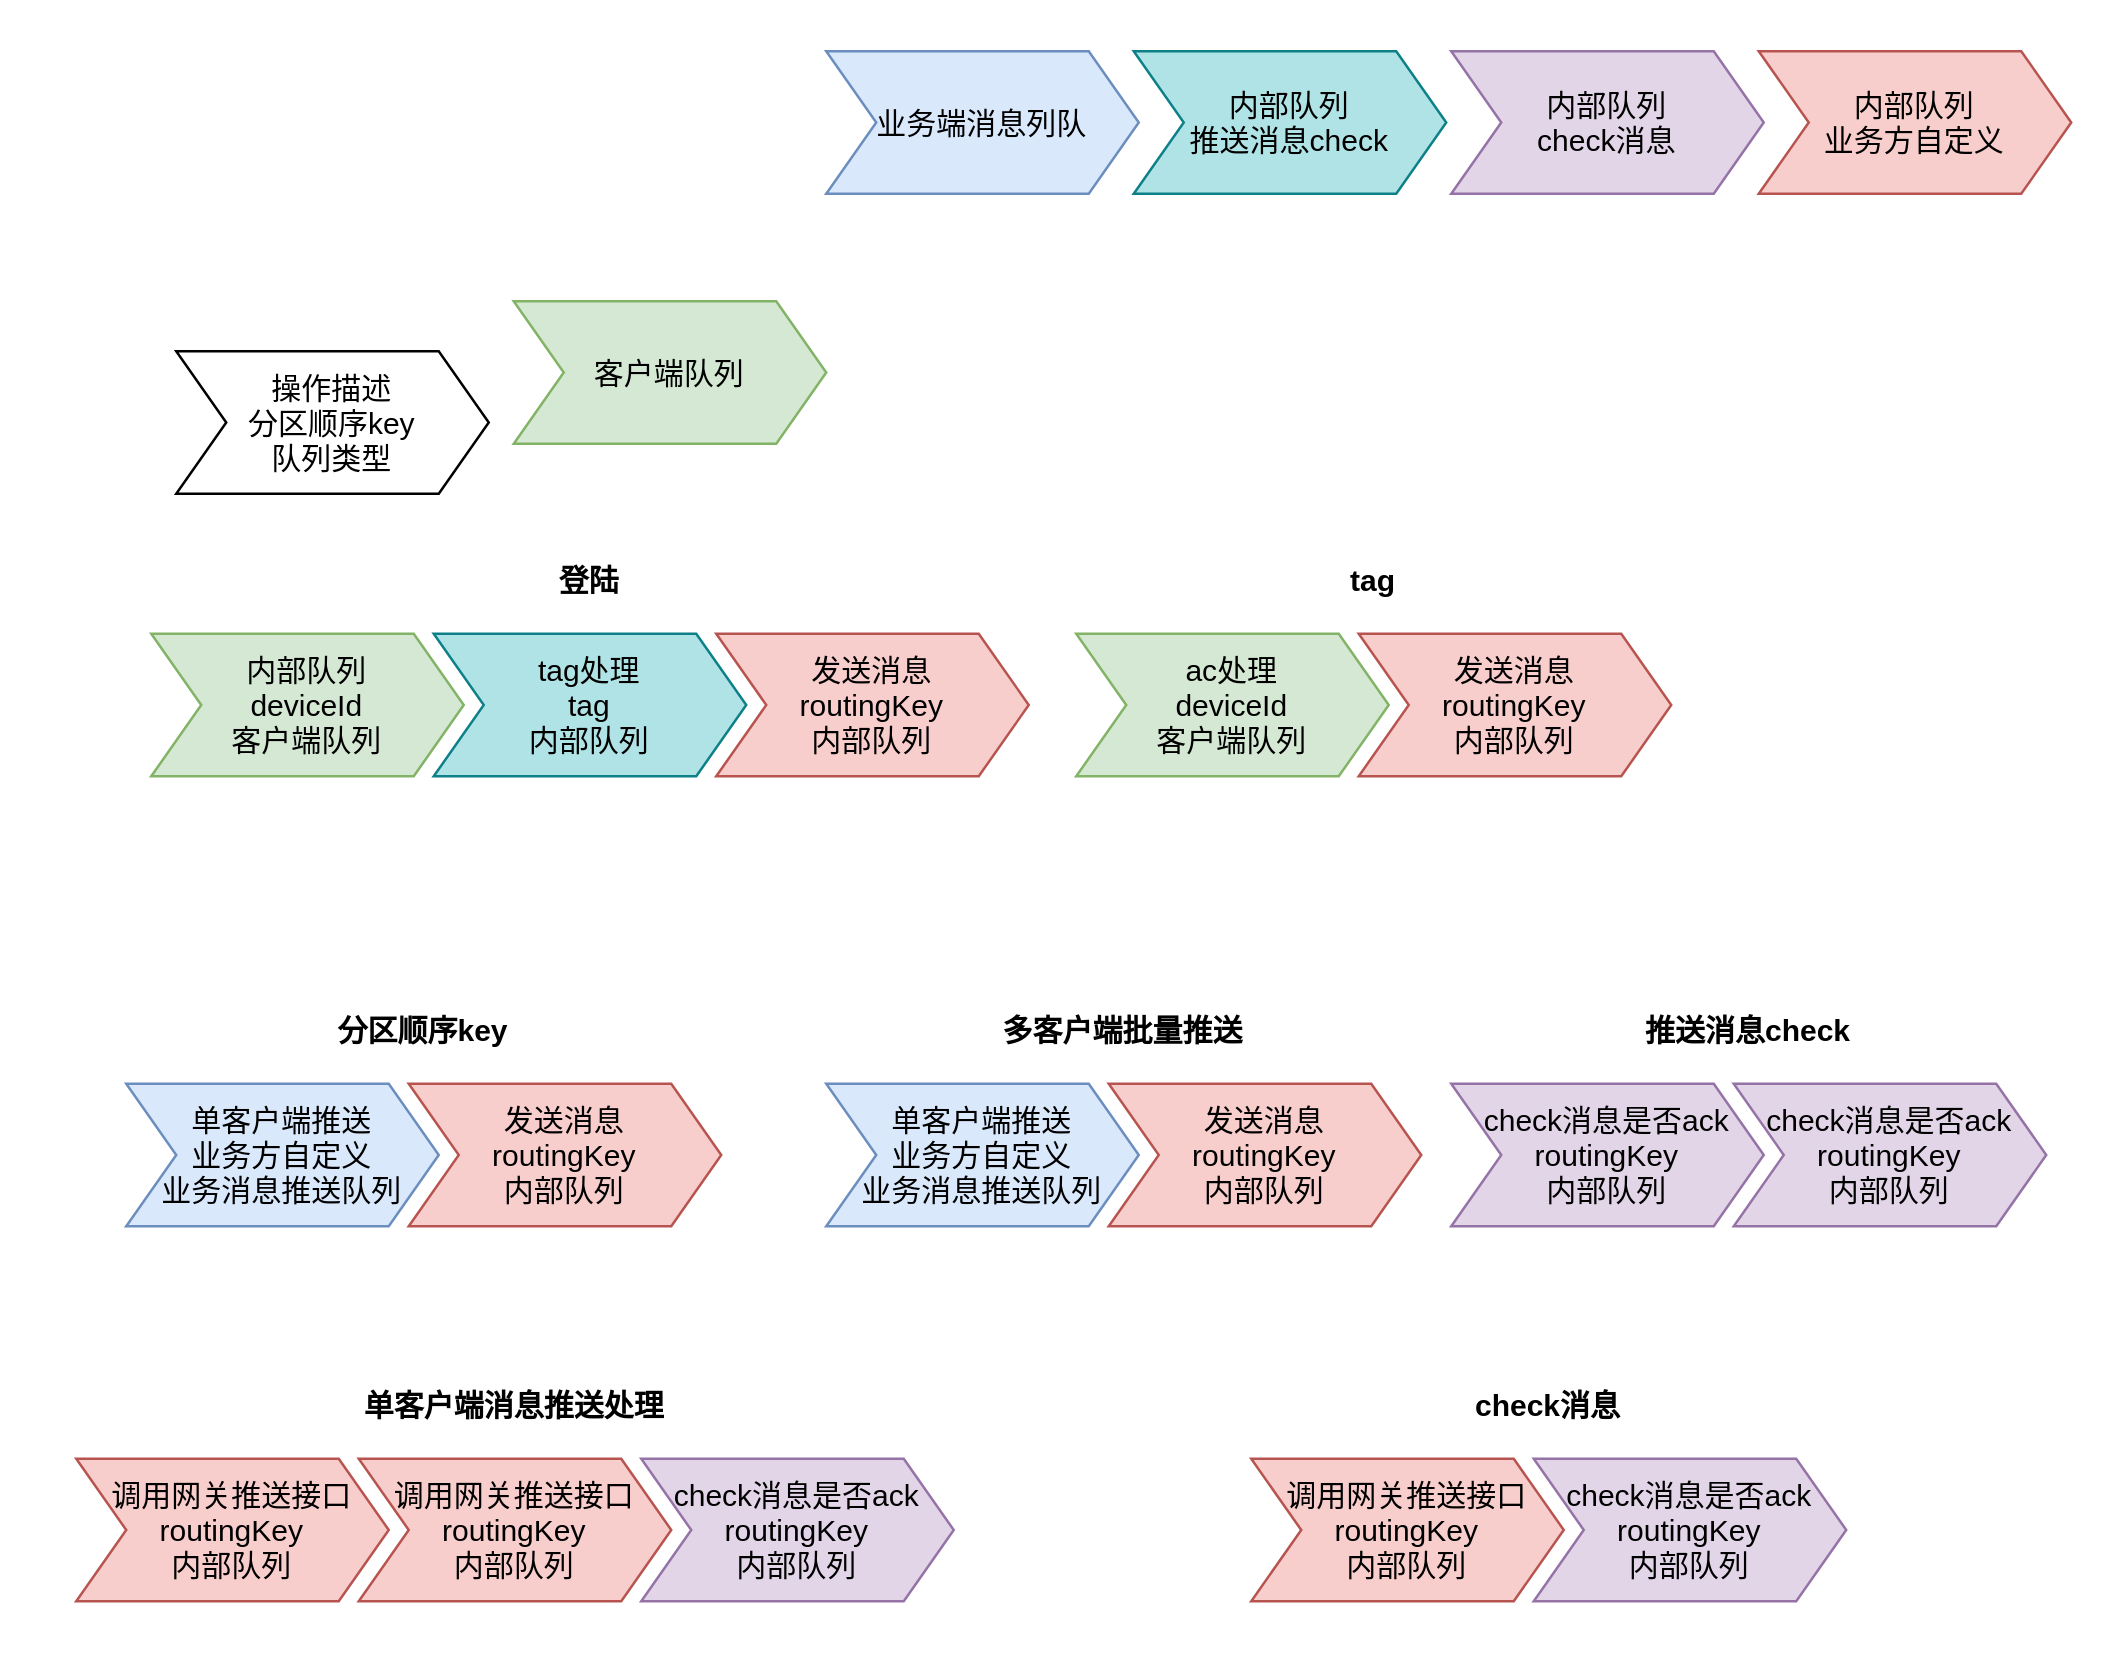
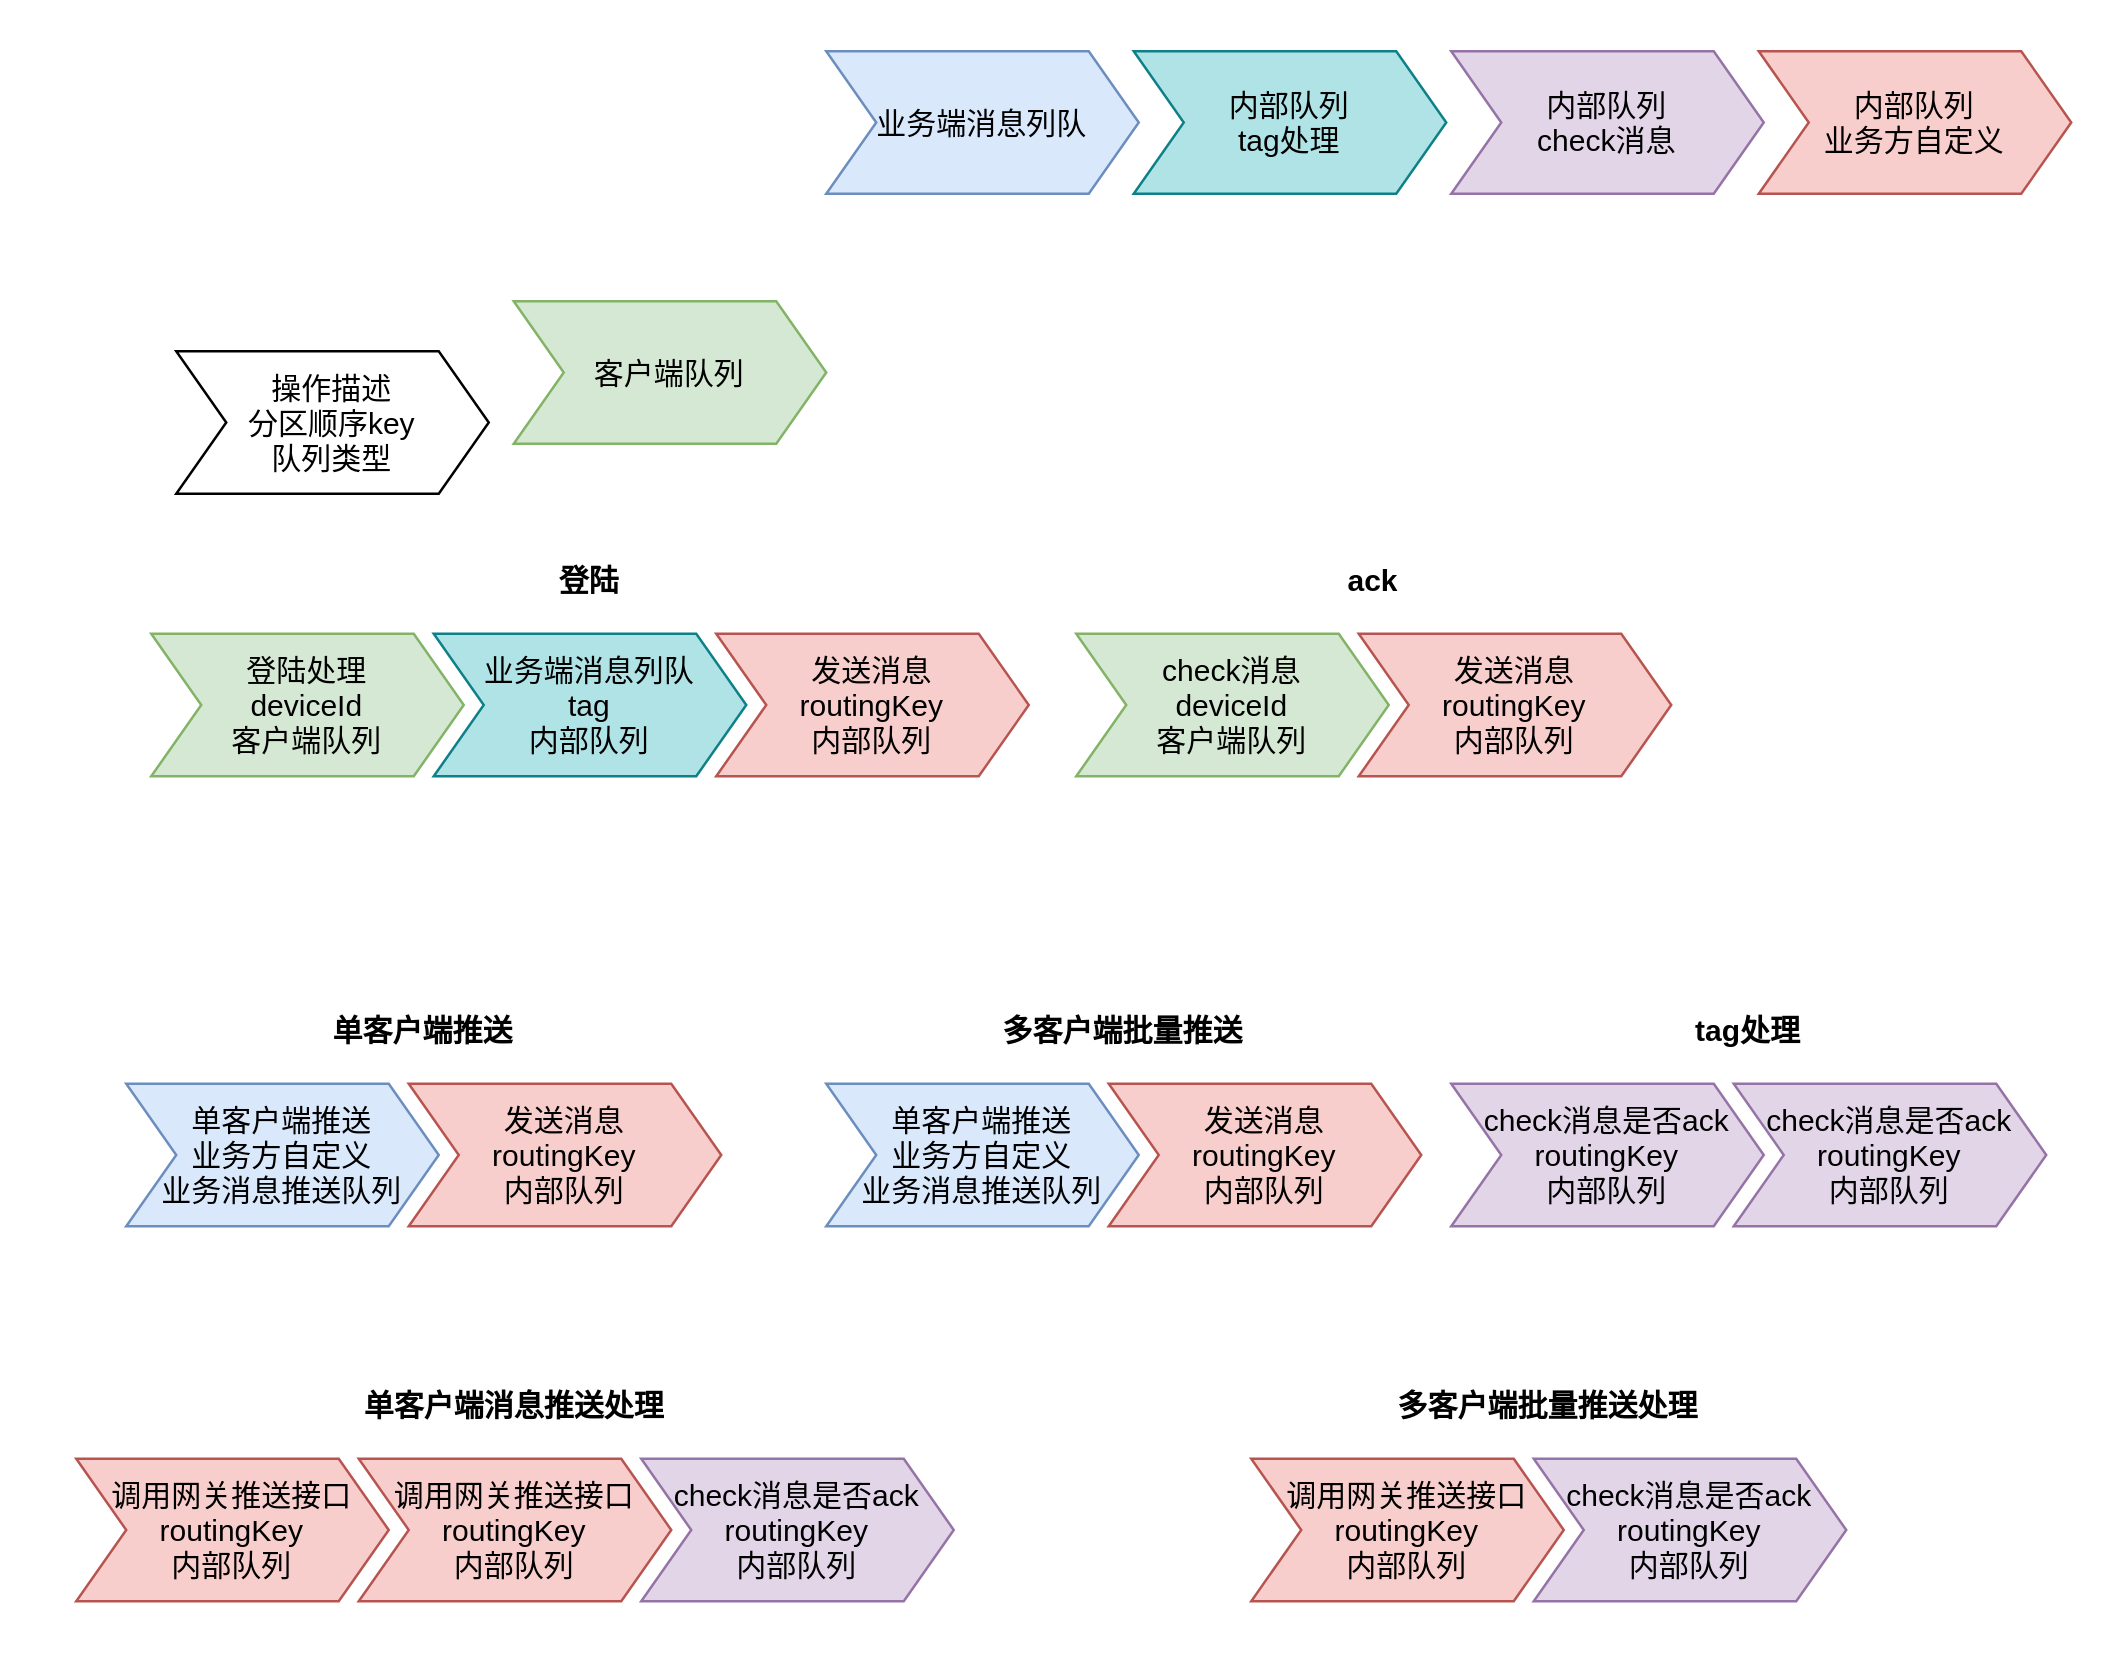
(1289, 106) -> (1289, 106)
(1373, 581) -> (1373, 581)
(306, 671) -> (306, 671)
(589, 671) -> (589, 671)
(1231, 671) -> (1231, 671)
(423, 1031) -> (423, 1031)
(1748, 1031) -> (1748, 1031)
(1548, 1406) -> (1548, 1406)
